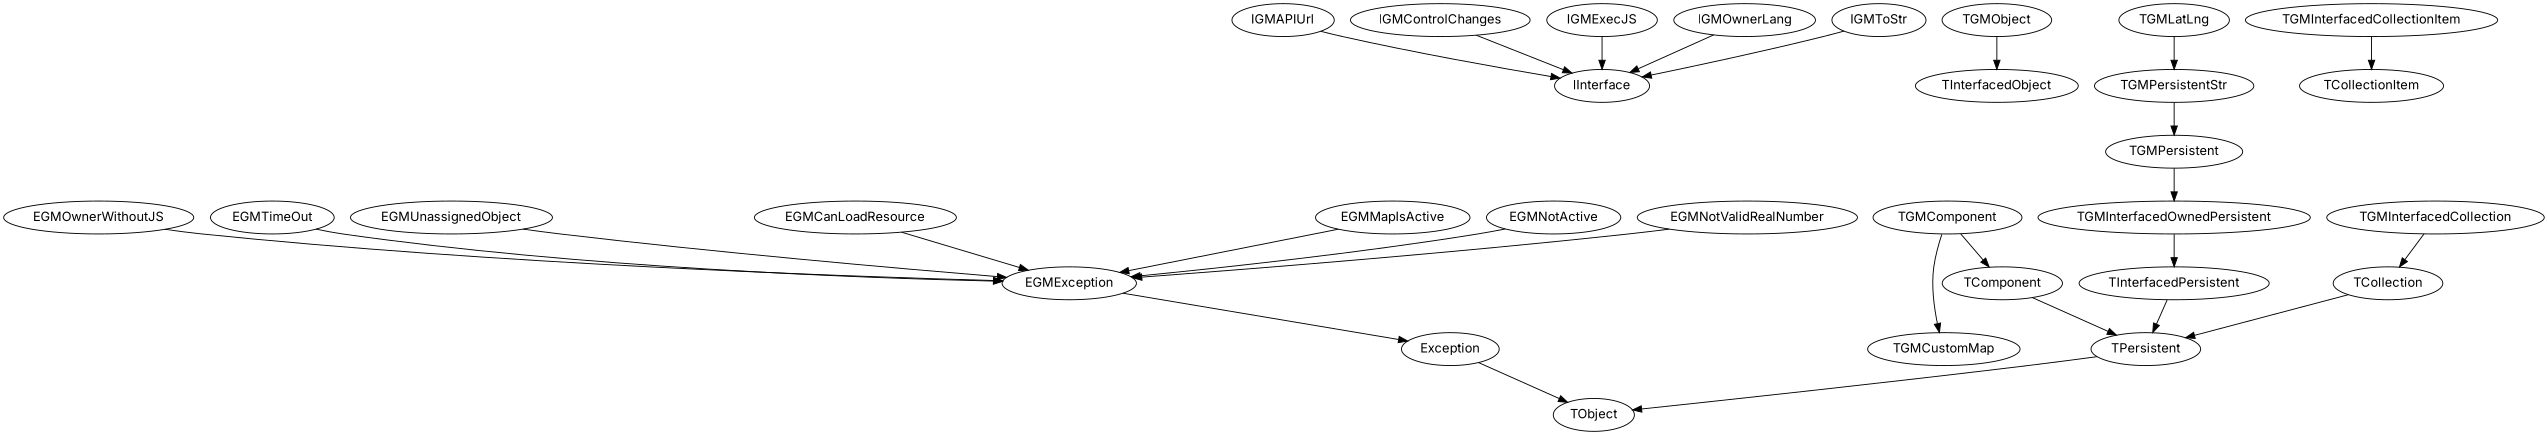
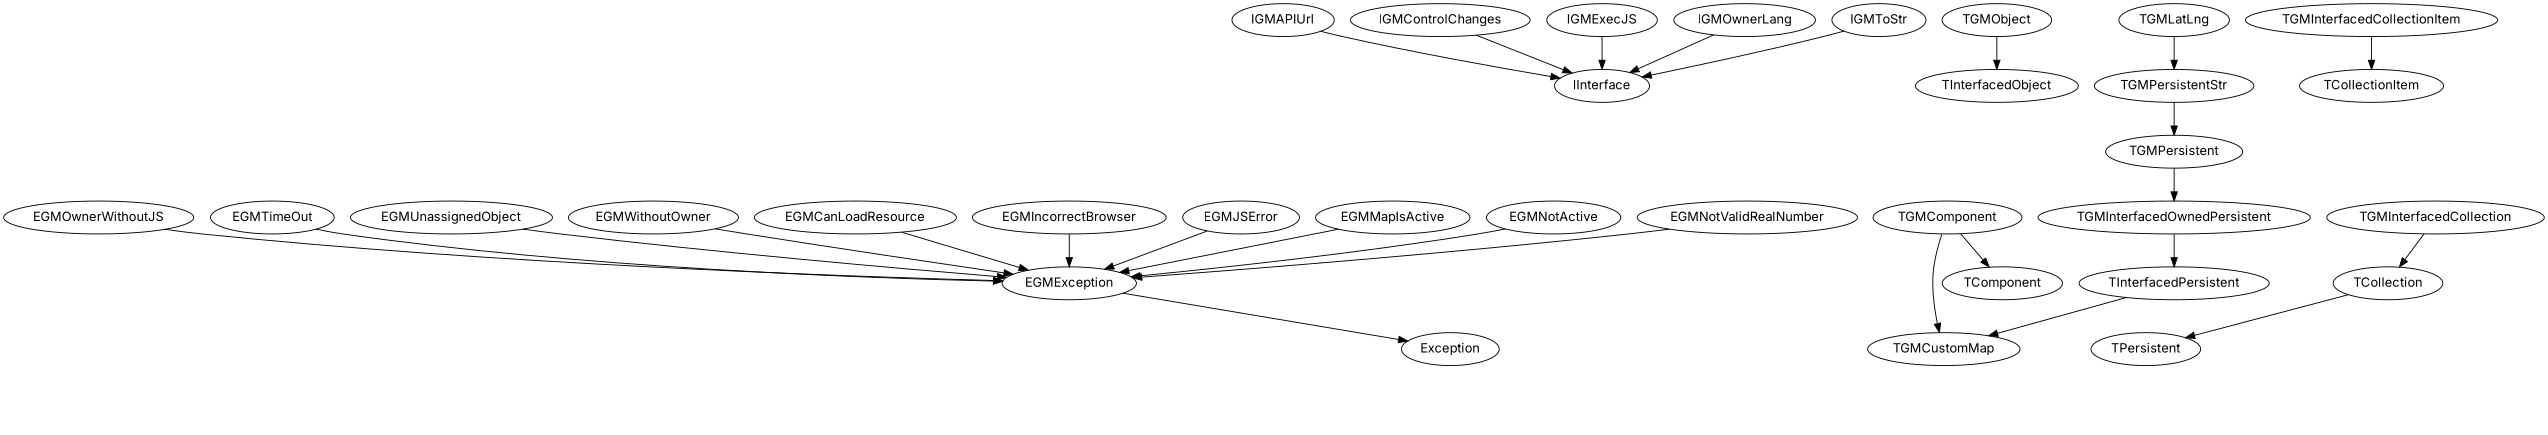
none -> (653, 218)
none -> (1069, 218)
none -> (1241, 218)
(2162, 312) -> (2062, 315)
(2070, 314) -> none
(1594, 415) -> none
